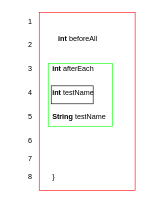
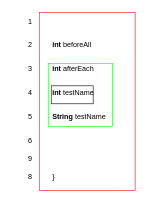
(84, 39) -> (78, 45)
(30, 159) -> (30, 159)
